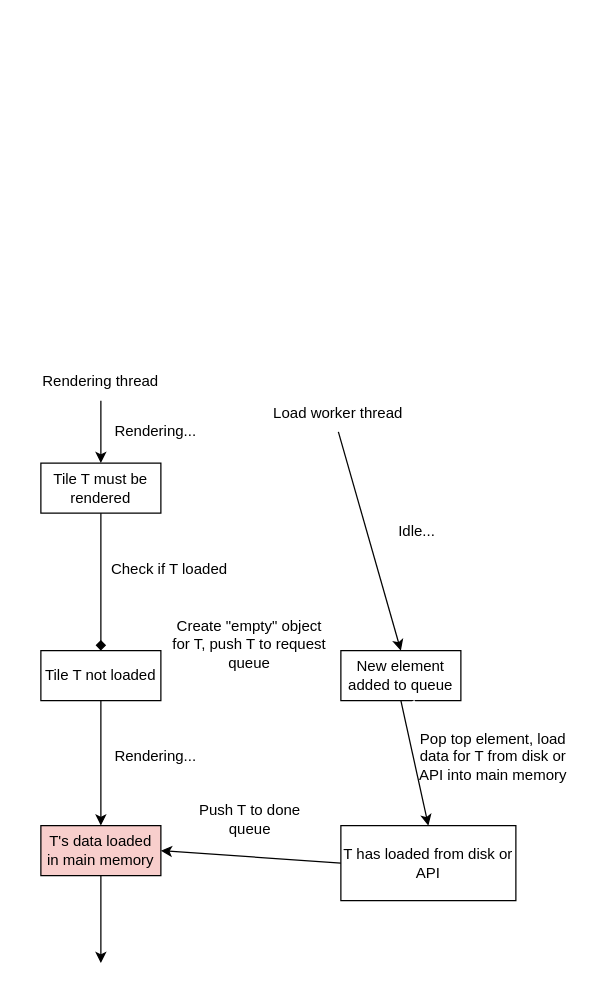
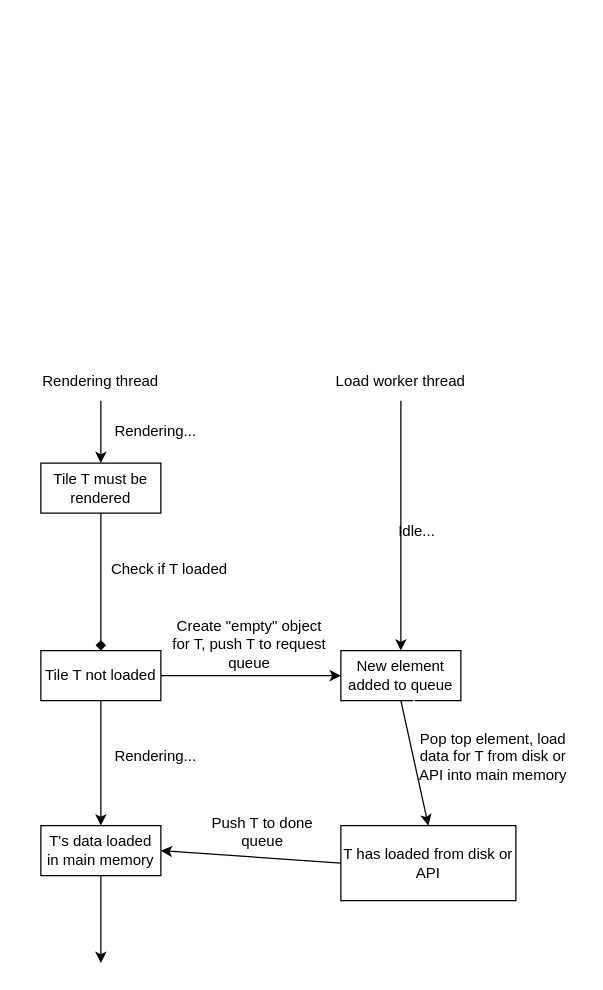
(338, 413) -> (401, 382)
none -> (247, 676)
(249, 819) -> (262, 832)
(101, 851) -> (101, 851)
